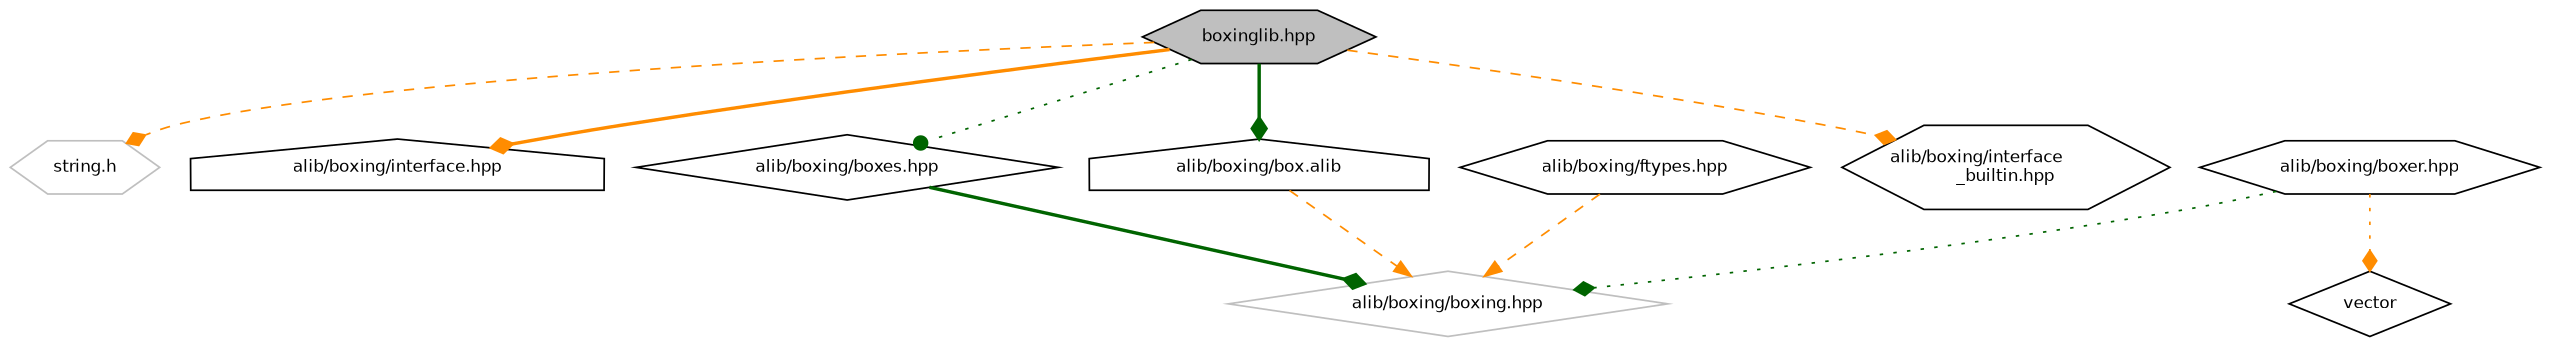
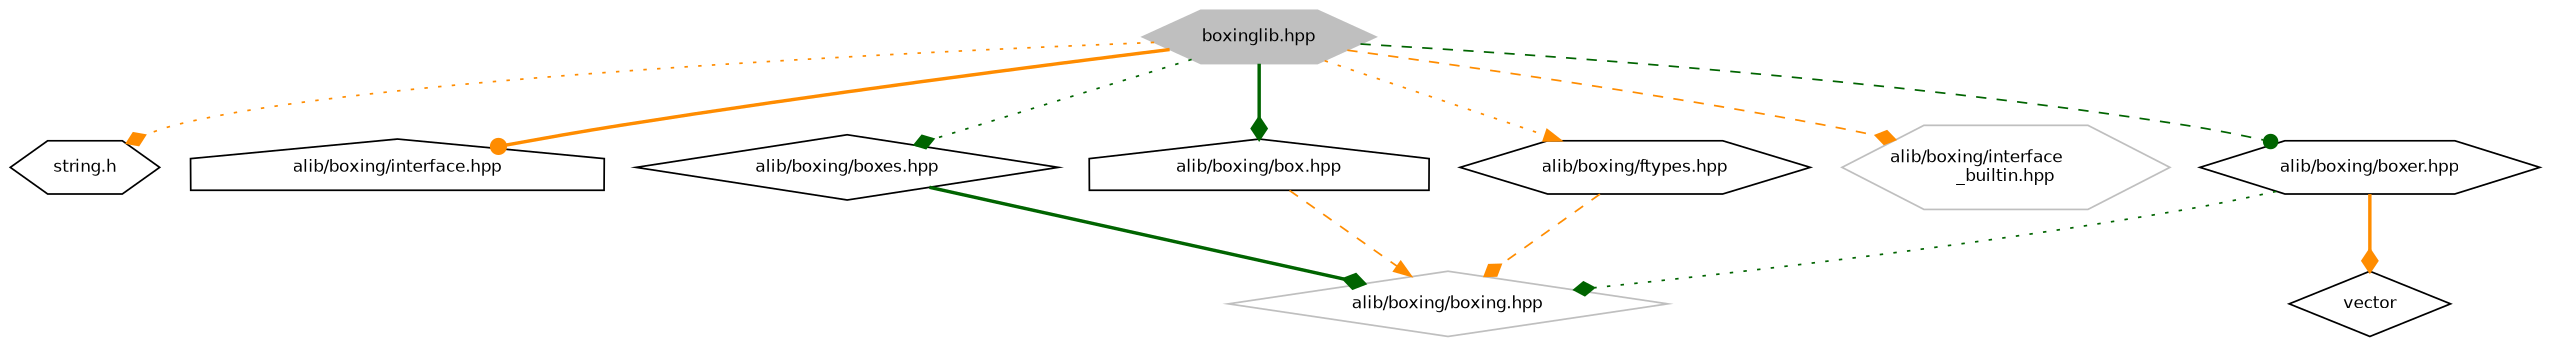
(1259, 37) -> (1259, 37)
(648, 69) -> (648, 69)
none -> (1813, 79)
(837, 93) -> (837, 93)
none -> (1435, 98)
(1063, 99) -> (1063, 99)
(85, 167) -> (85, 167)
(1259, 167) -> (1259, 167)
(2006, 167) -> (2006, 167)
(2370, 222) -> (2370, 222)
(1549, 230) -> (1549, 230)
